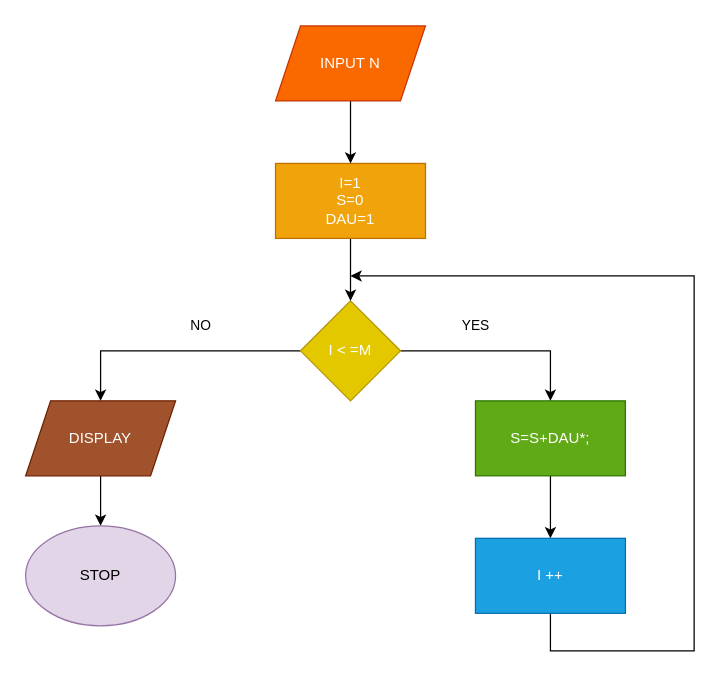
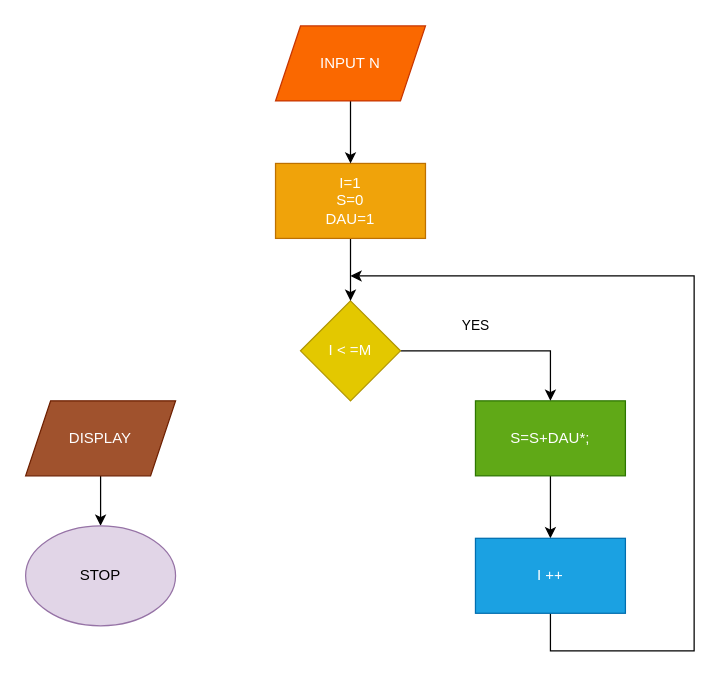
(180, 351) -> none
